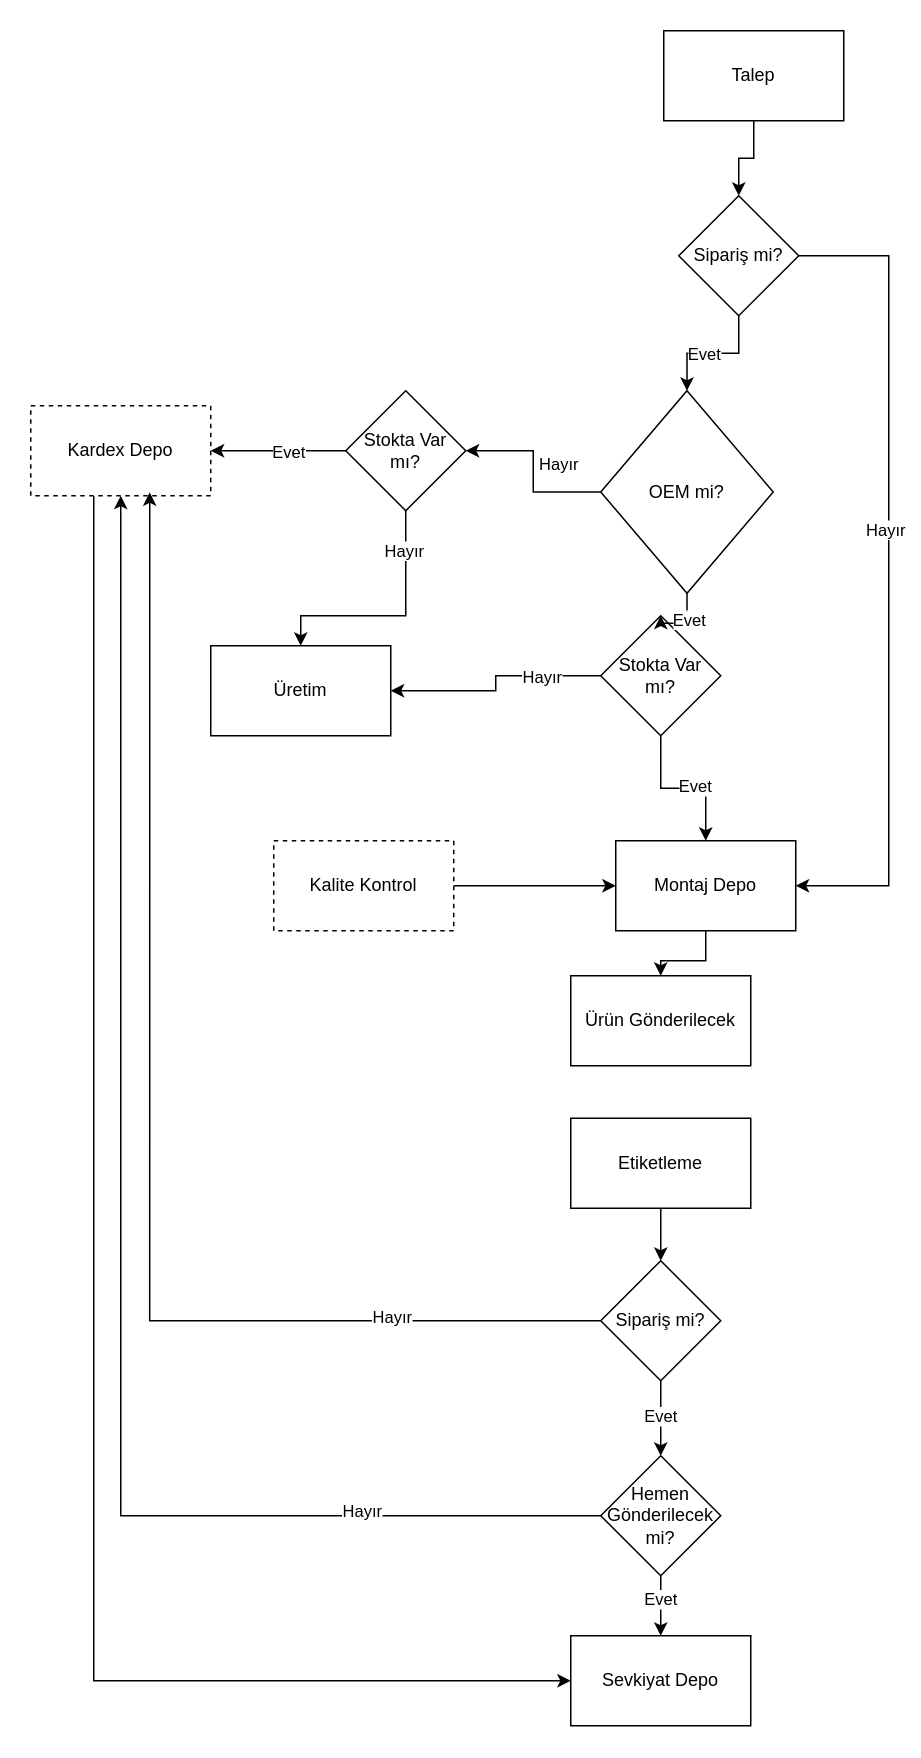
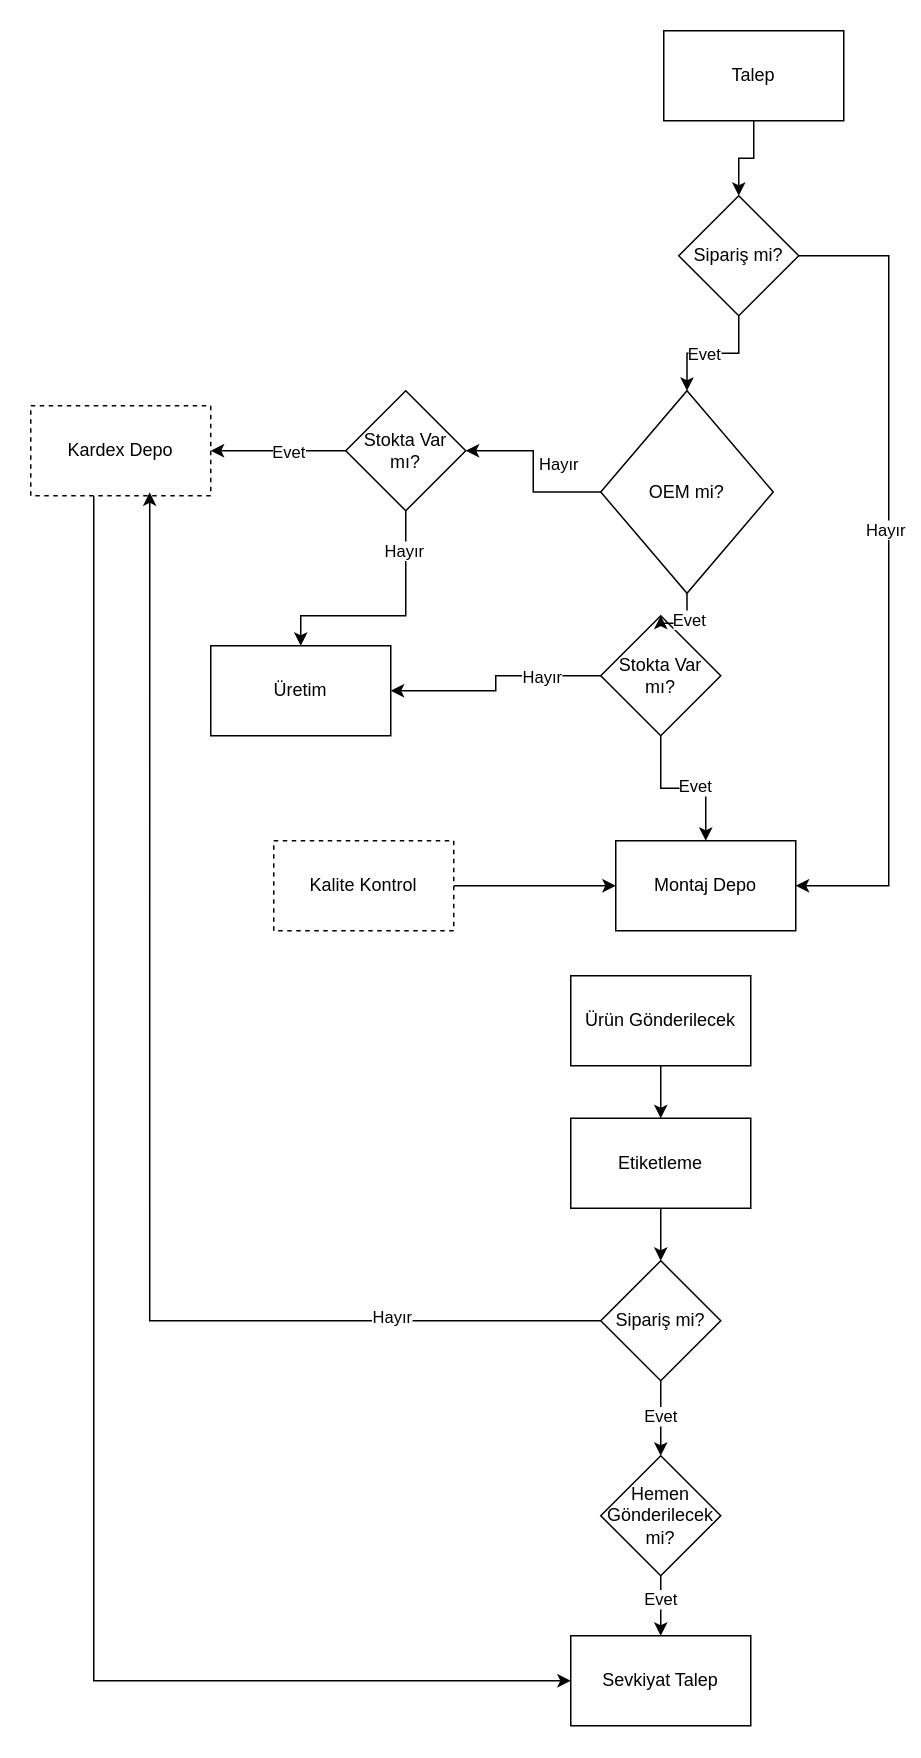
(696, 961) -> none
none -> (661, 1094)
(121, 1251) -> none
(661, 1681) -> (661, 1681)
